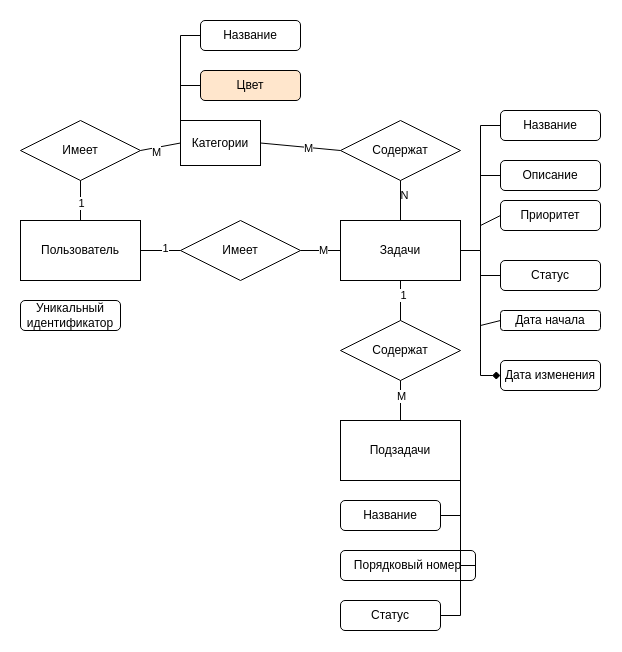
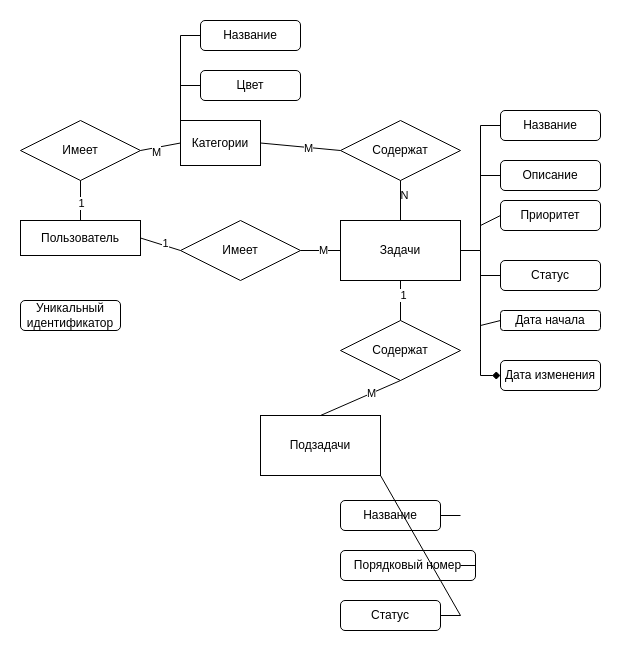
(251, 86) -> (251, 86)
(81, 251) -> (81, 238)
(401, 451) -> (321, 446)
